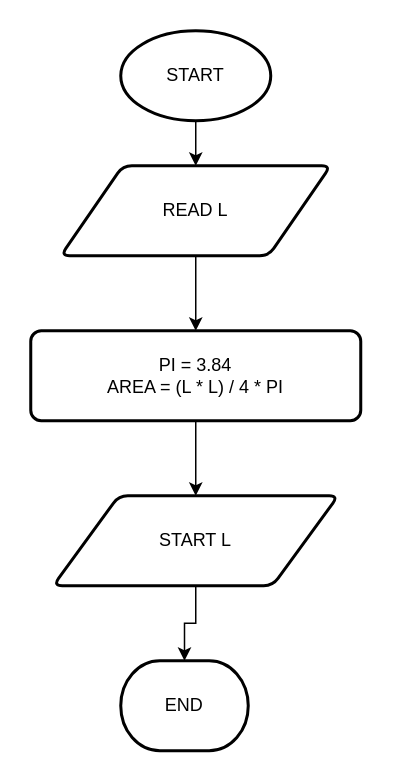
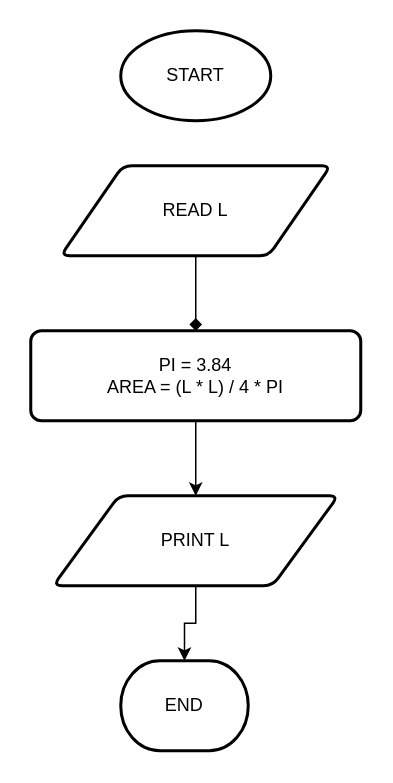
(196, 138) -> none
(196, 319) -> (196, 318)
(196, 541) -> (196, 541)
